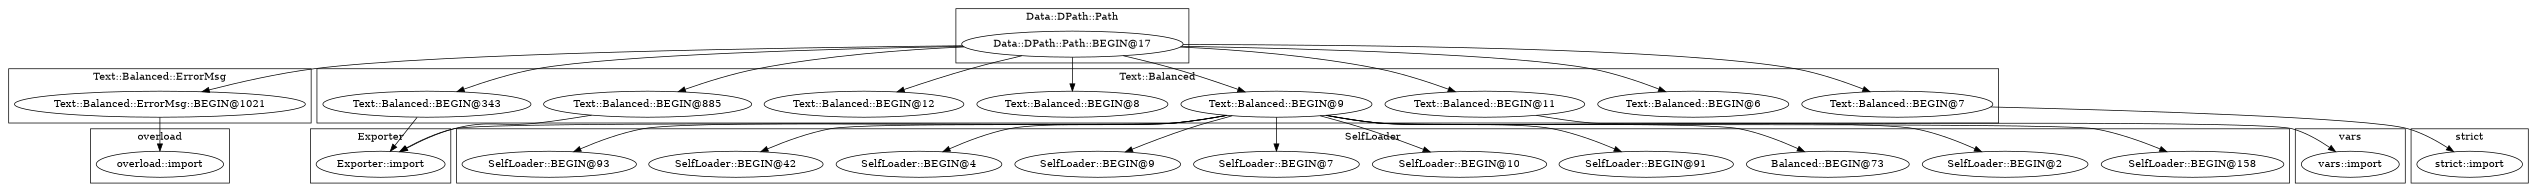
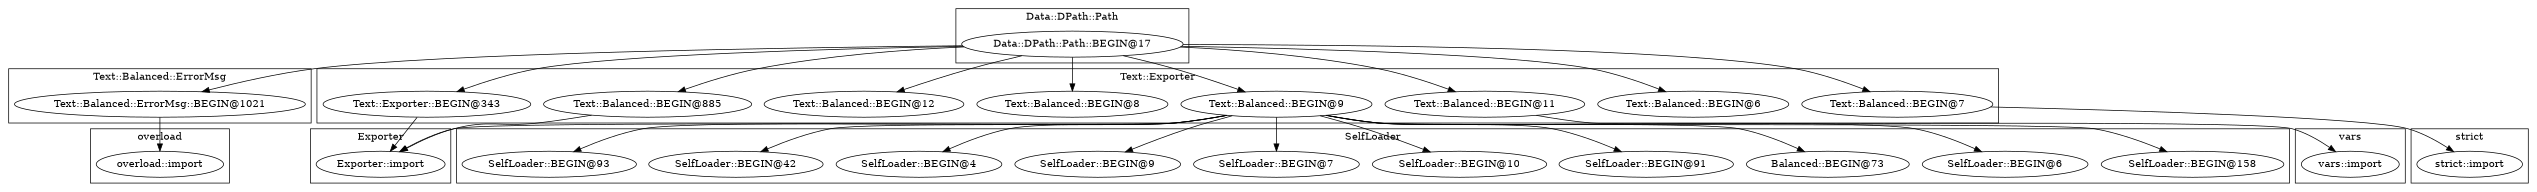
(1158, 77) -> (1158, 77)
(427, 104) -> (427, 104)
(2005, 164) -> (2005, 164)
